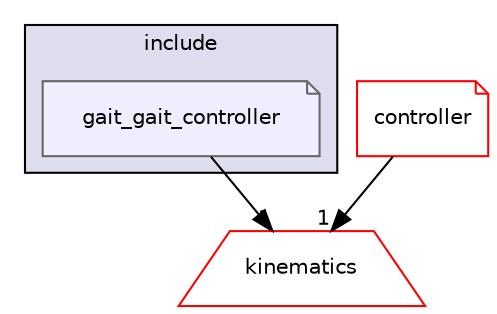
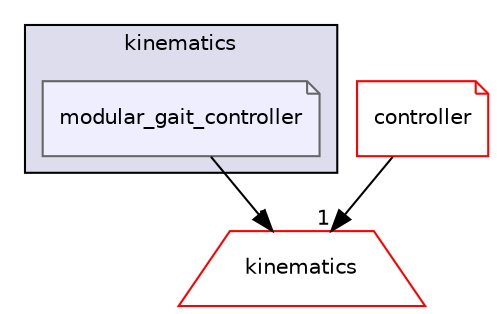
(181, 45) -> (181, 45)
(181, 119) -> (181, 119)
